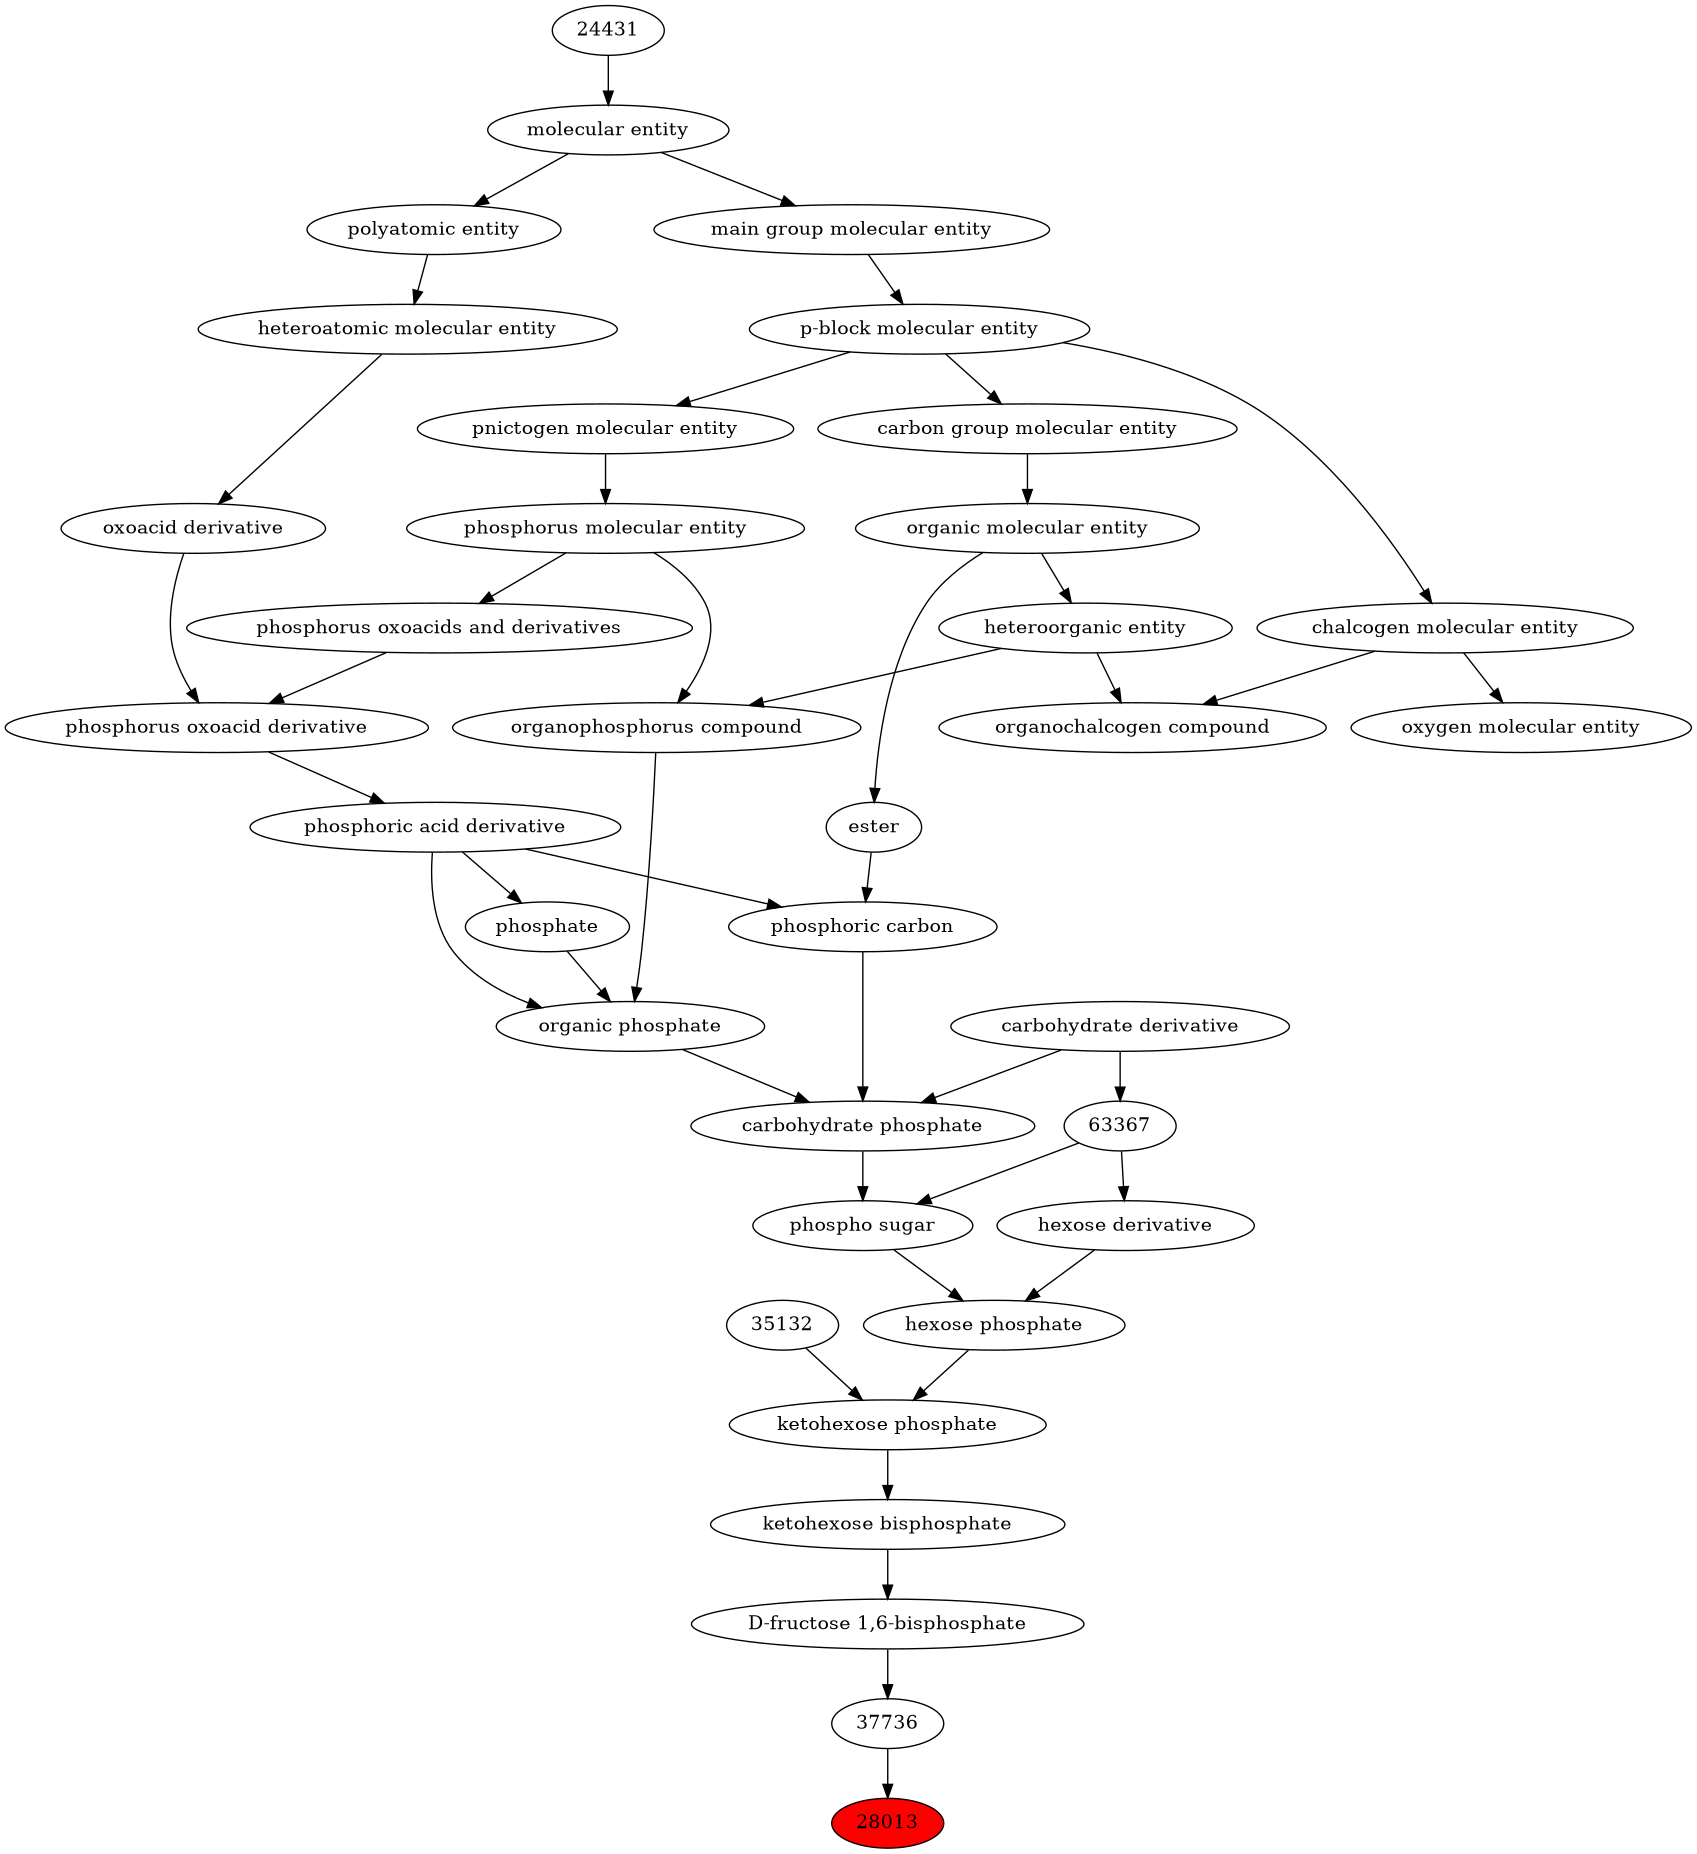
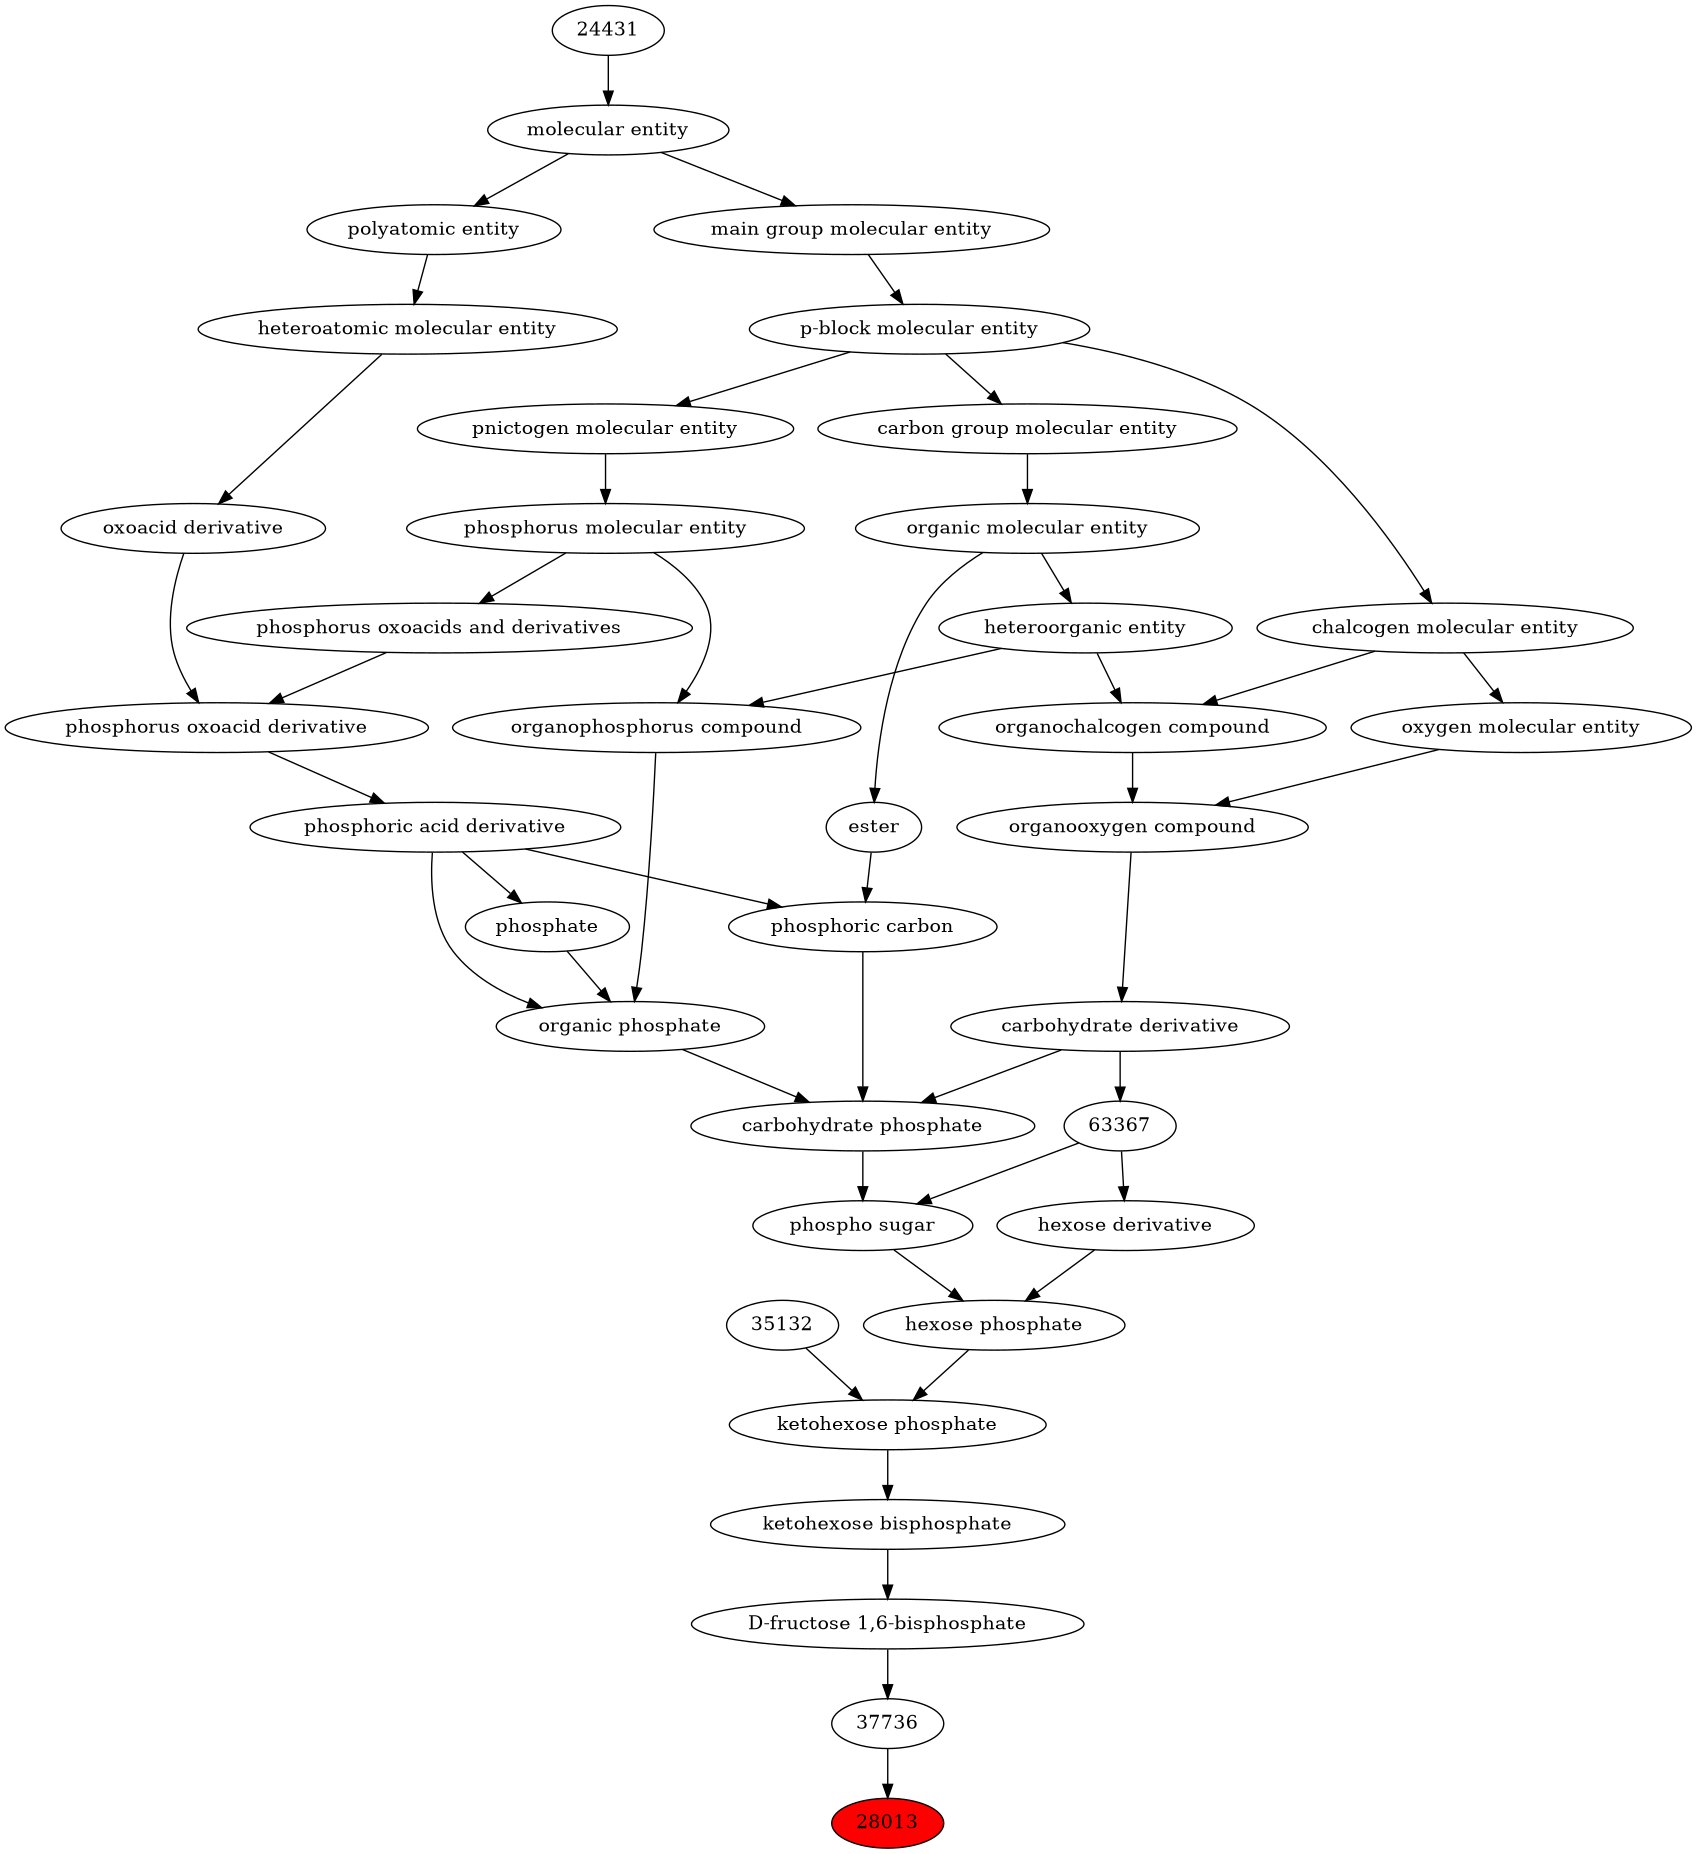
none -> (1133, 827)
